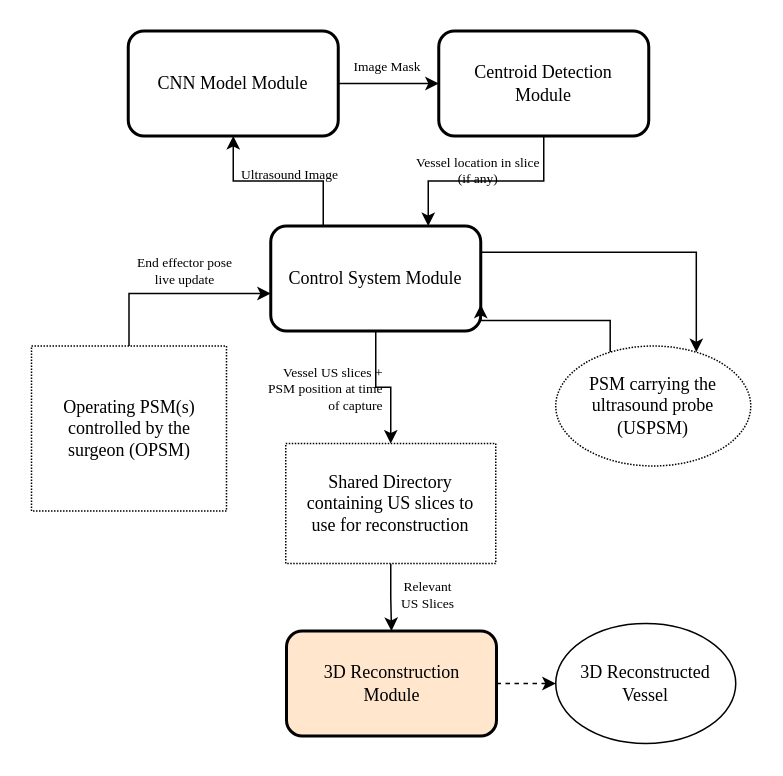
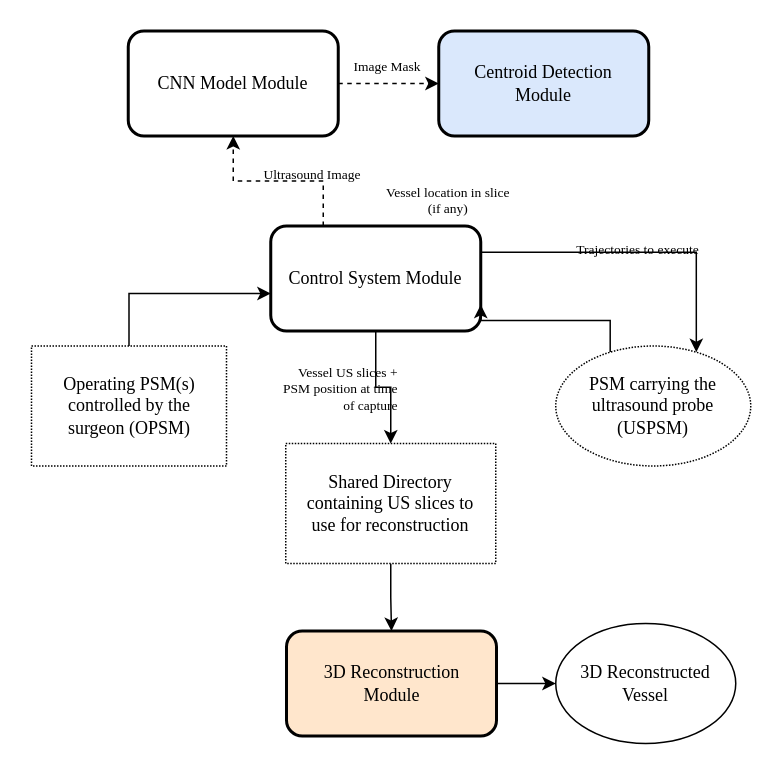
(384, 83) -> (384, 83)
(544, 83) -> (544, 83)
(479, 170) -> (449, 200)
(290, 175) -> (313, 175)
(281, 181) -> (281, 181)
(492, 181) -> none
none -> (638, 250)
(185, 271) -> none
(326, 389) -> (341, 389)
(129, 428) -> (129, 406)
(428, 595) -> none
(521, 683) -> (521, 683)
